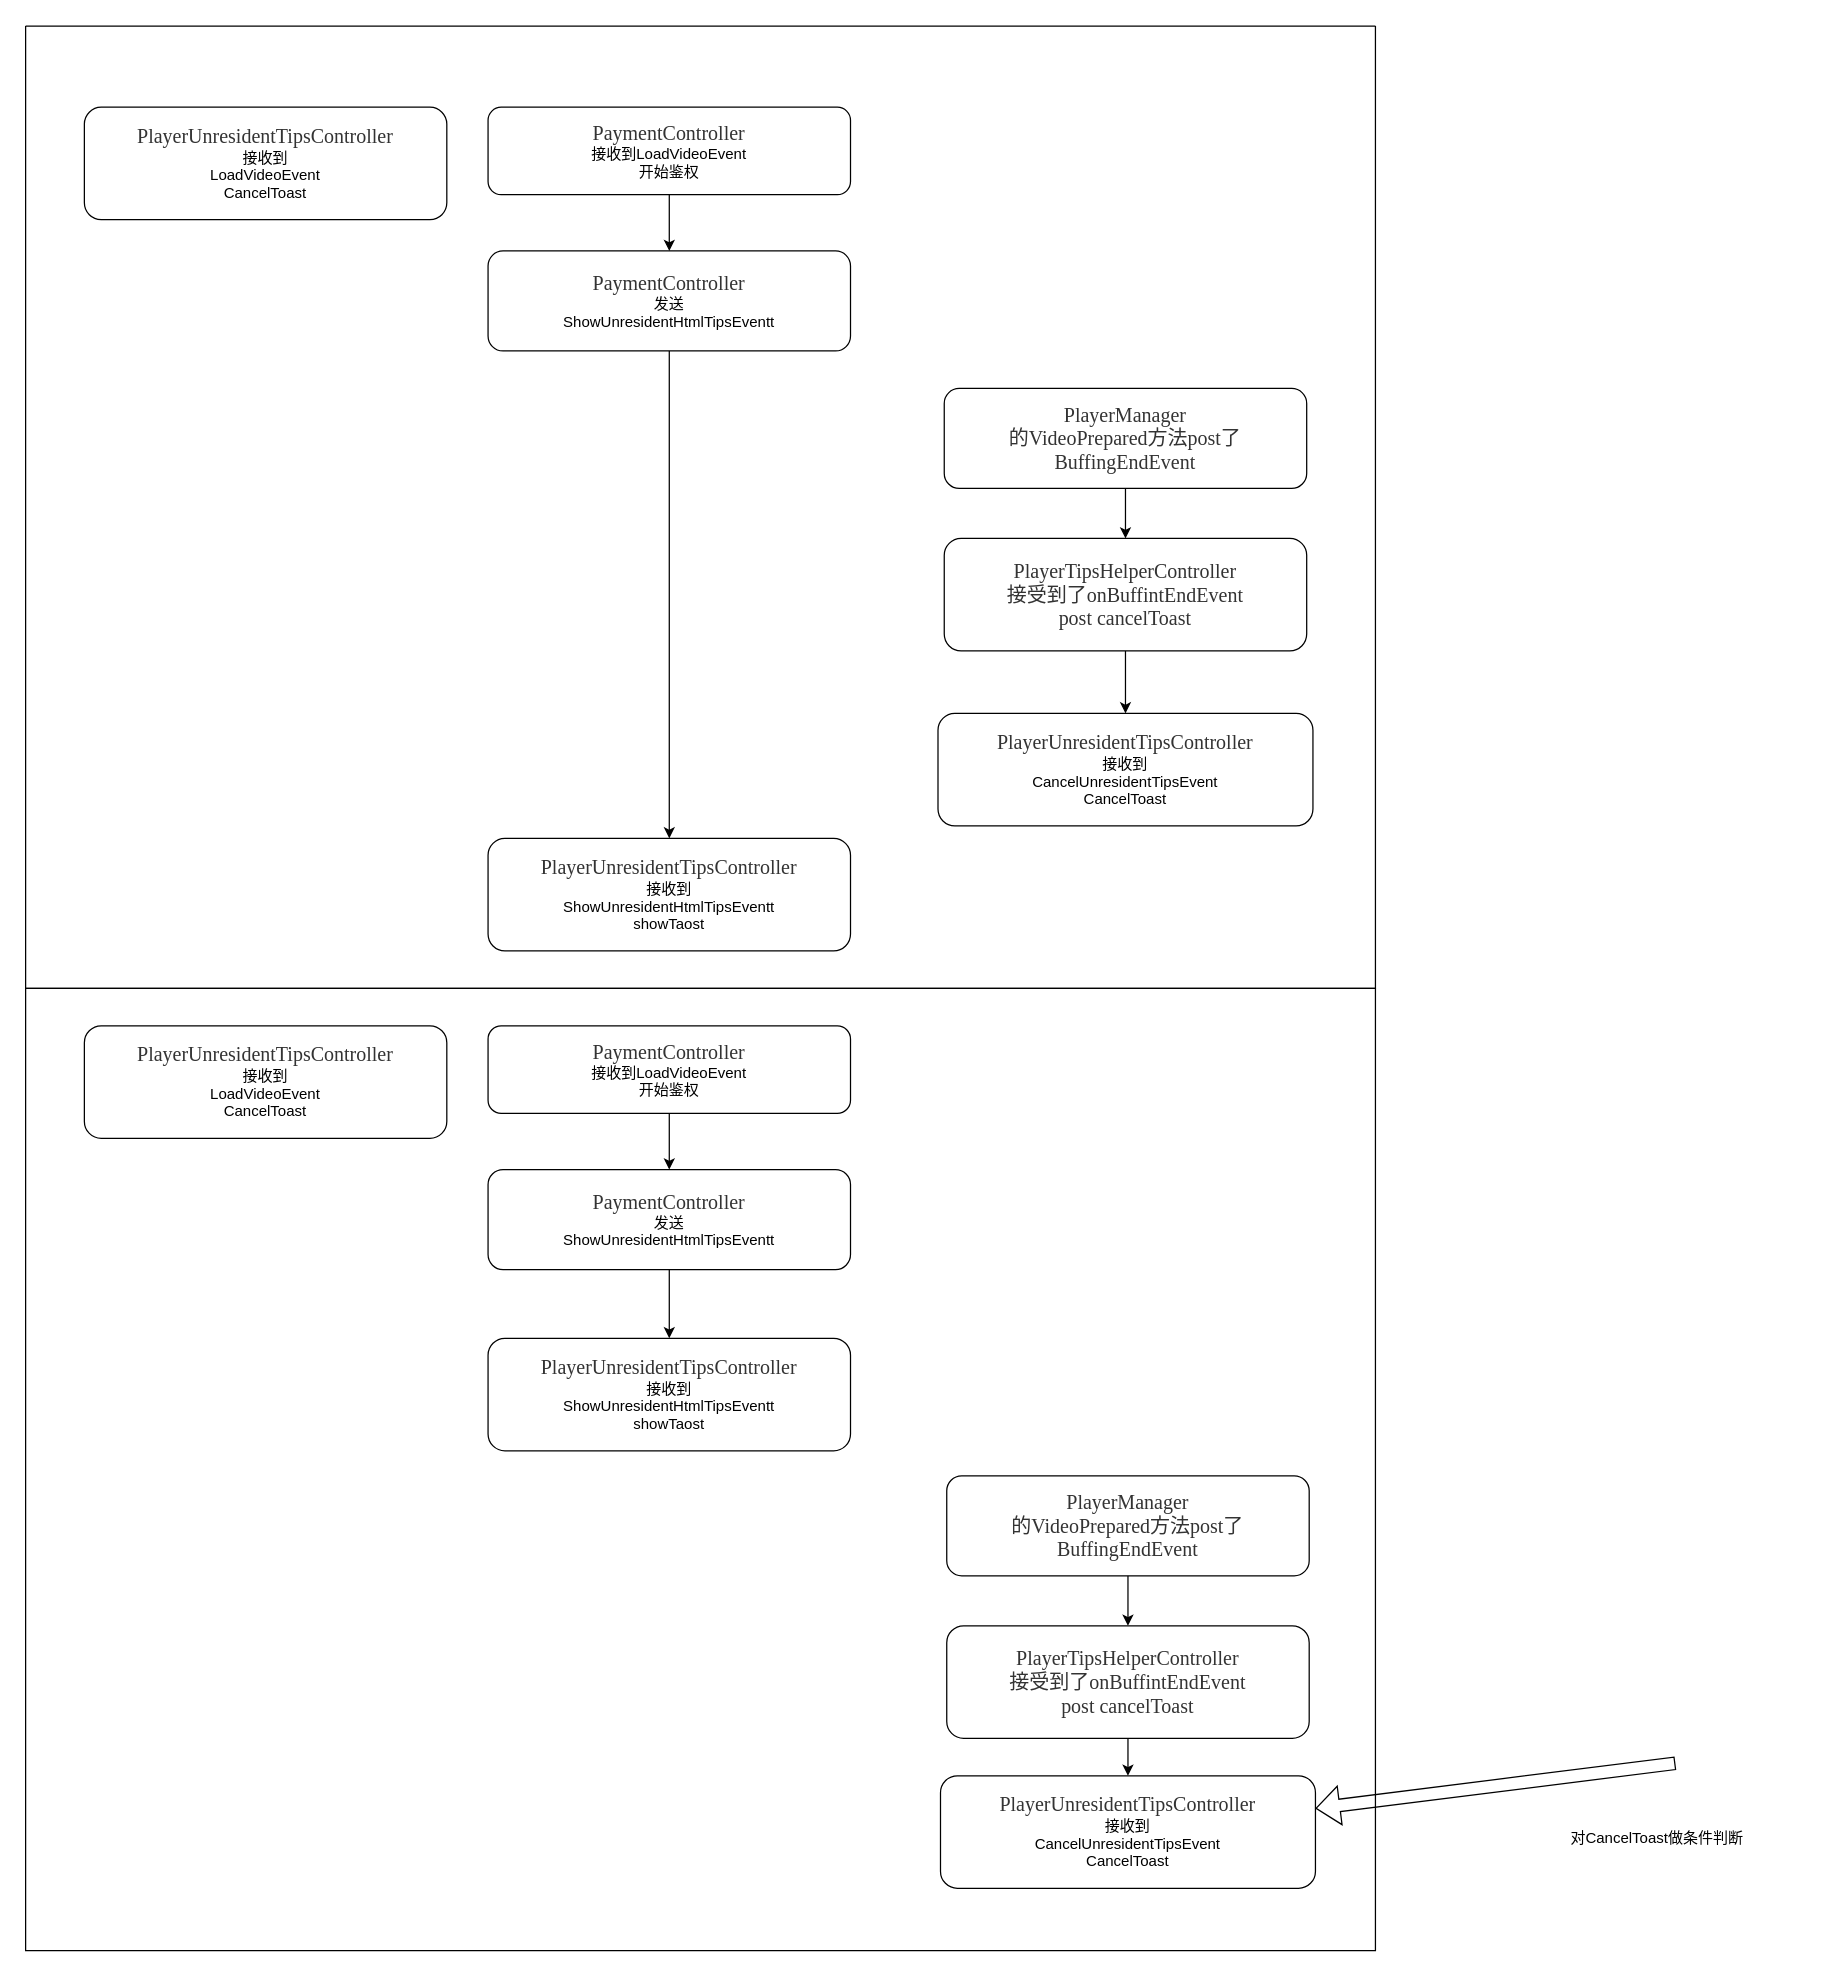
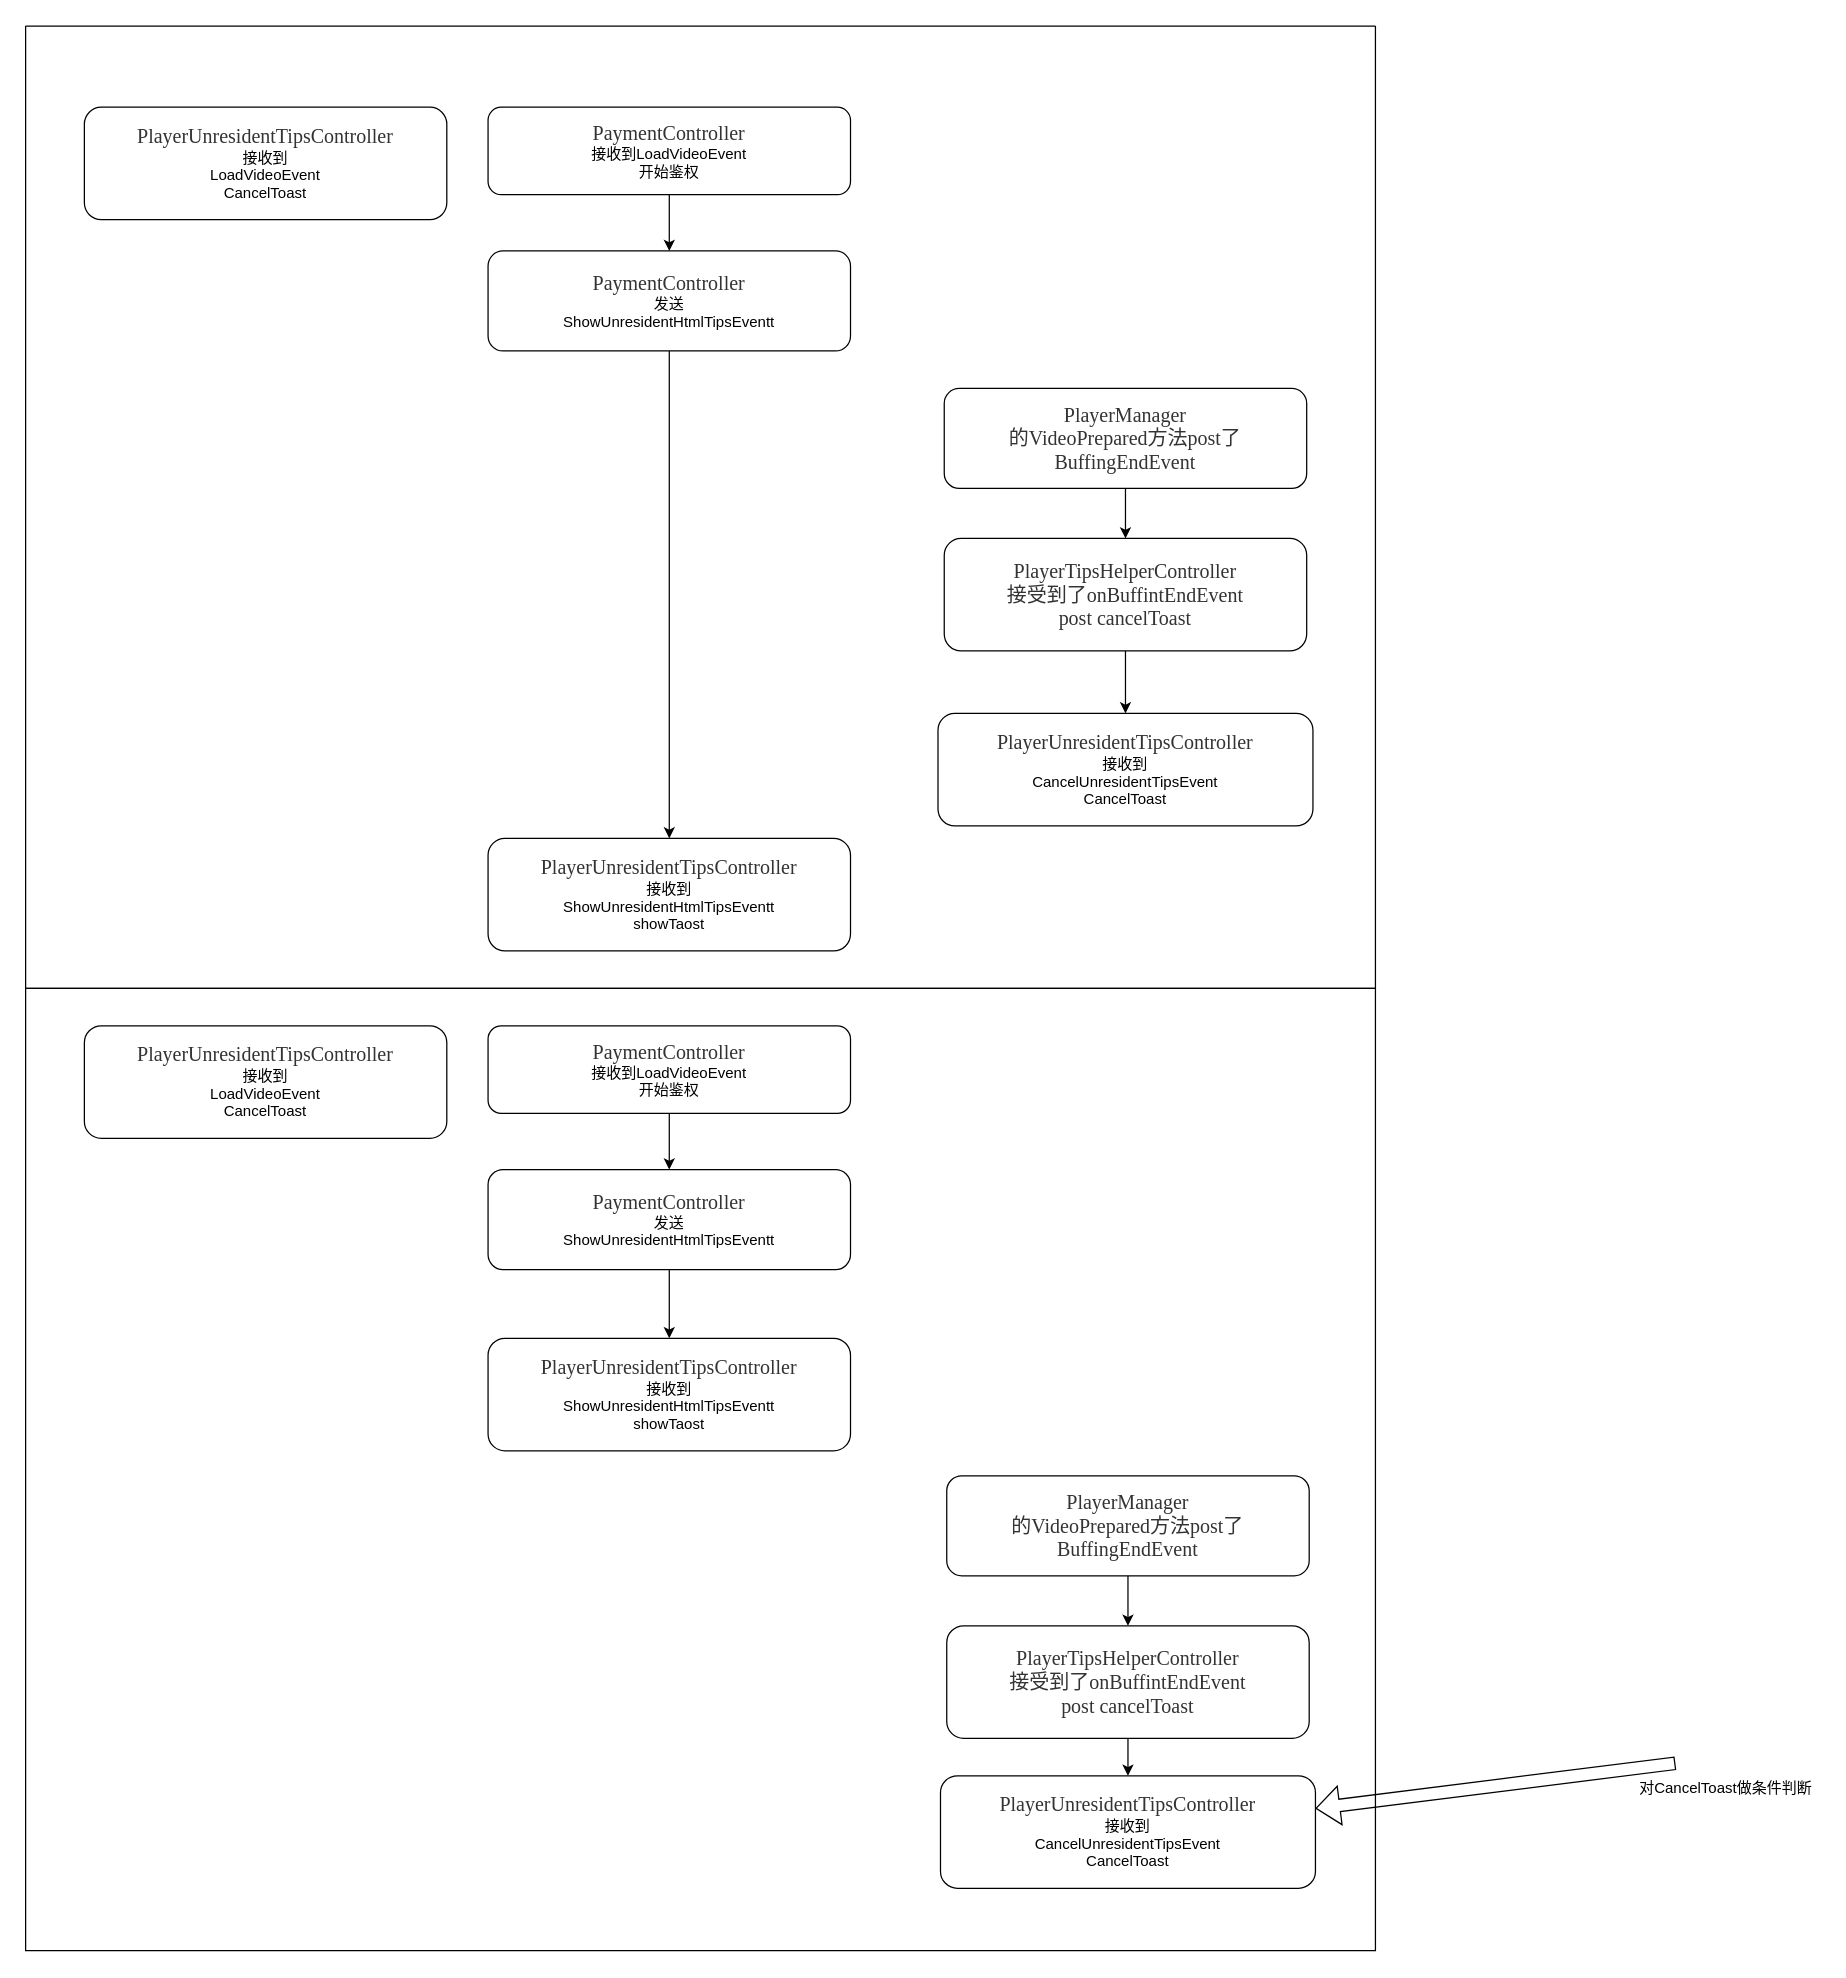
(1657, 1838) -> (1726, 1788)
